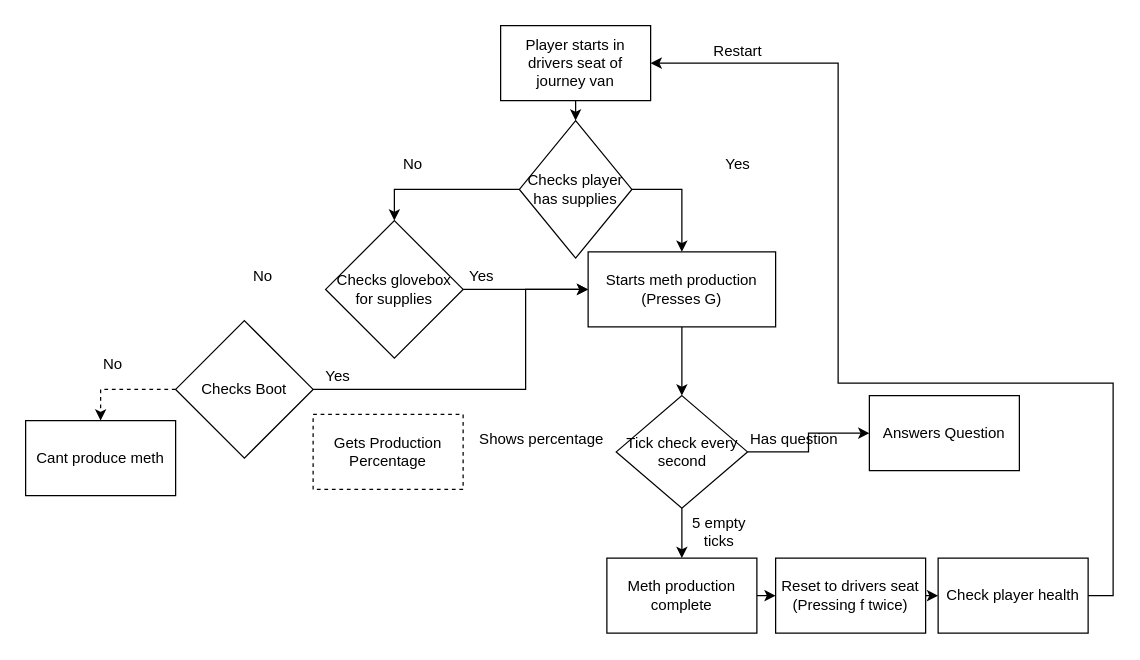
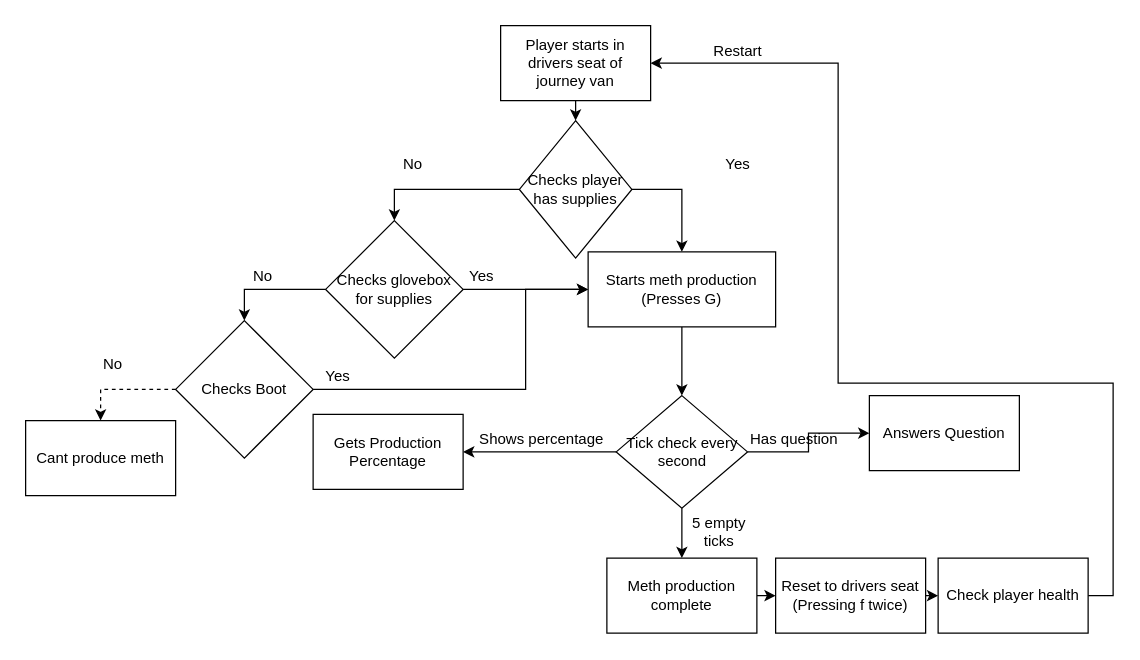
none -> (273, 289)
(388, 452) -> (388, 452)
none -> (544, 452)
